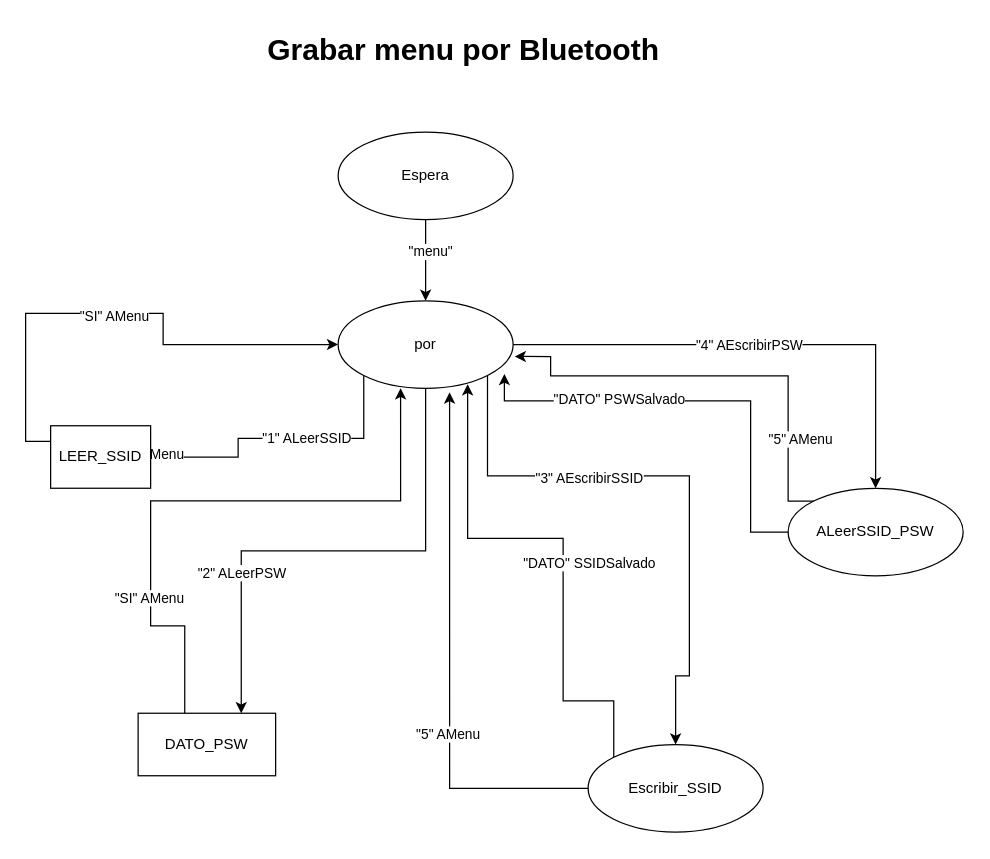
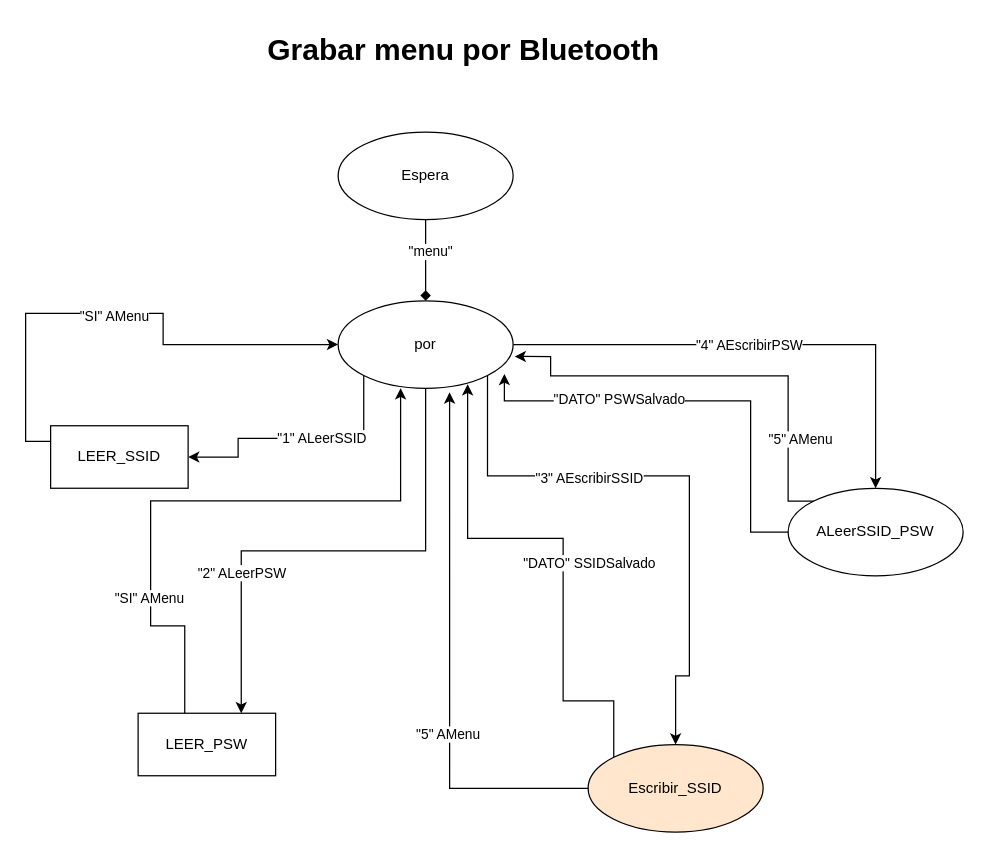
(426, 291) -> (426, 290)
(101, 457) -> (119, 457)
(207, 744) -> (207, 744)
(676, 788) -> (676, 788)
